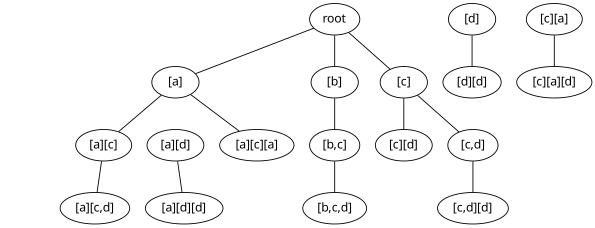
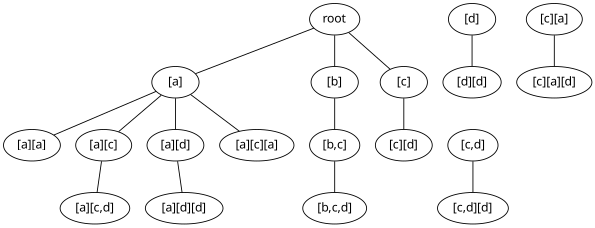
none -> (175, 114)
(438, 114) -> none
none -> (32, 145)
